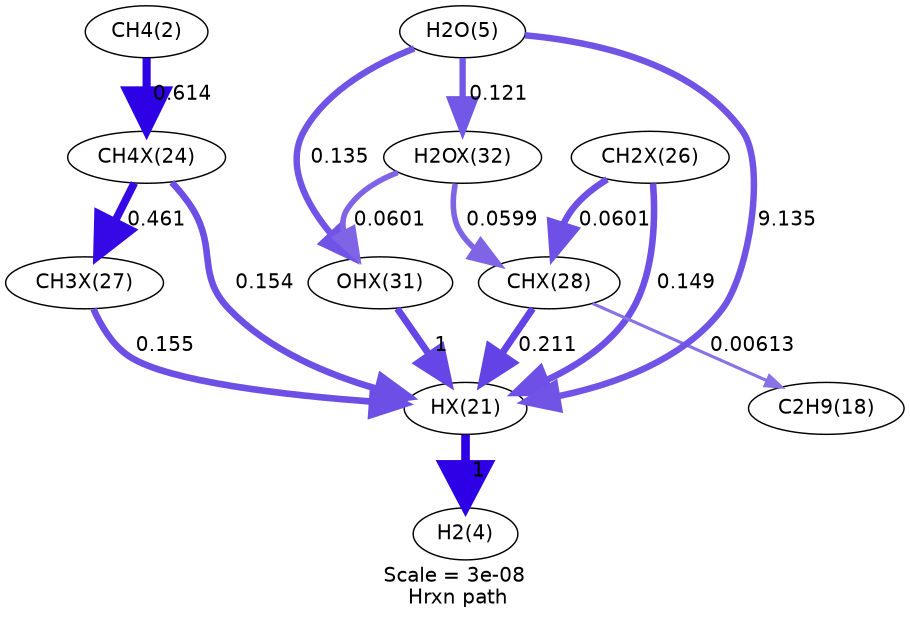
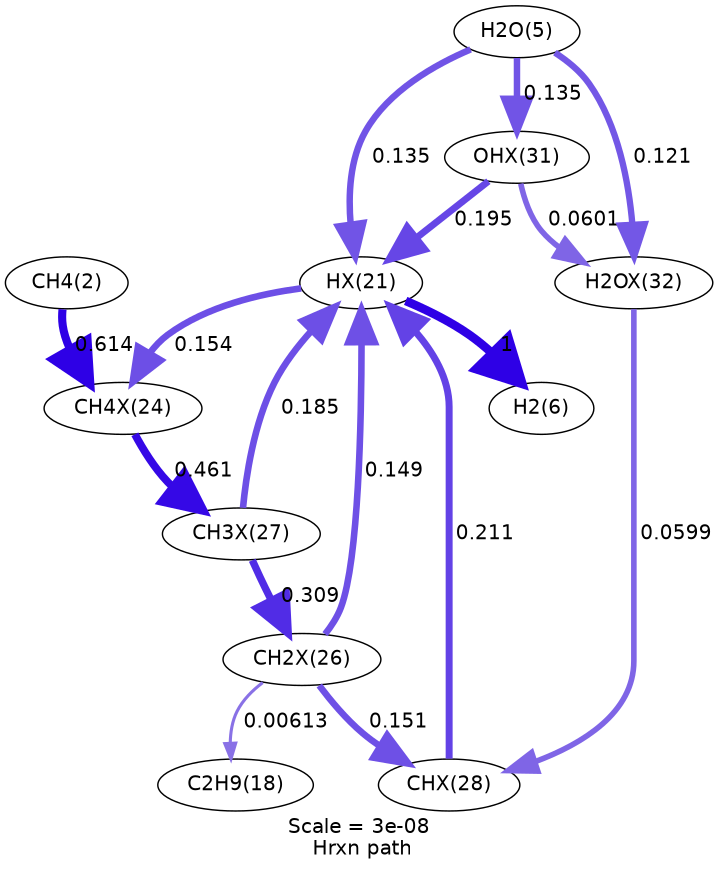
(360, 195) -> (534, 220)
(612, 220) -> (396, 722)
(784, 220) -> (399, 157)
(239, 319) -> (219, 308)
(675, 340) -> (239, 709)
(162, 346) -> (308, 408)
(438, 346) -> (481, 220)
(466, 534) -> (542, 408)
none -> (262, 580)
